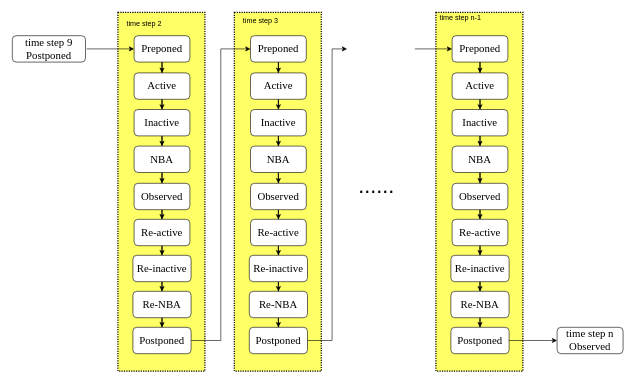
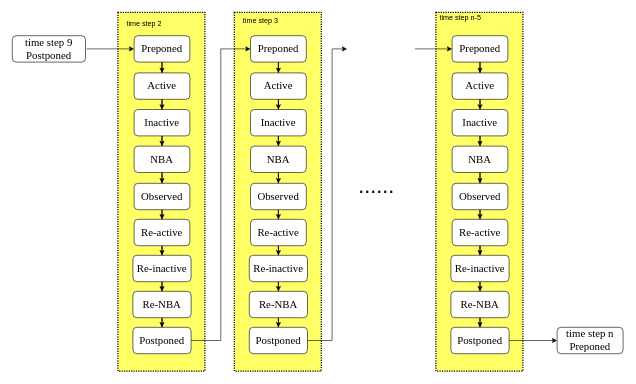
(461, 18) -> (461, 18)
(590, 341) -> (590, 341)
